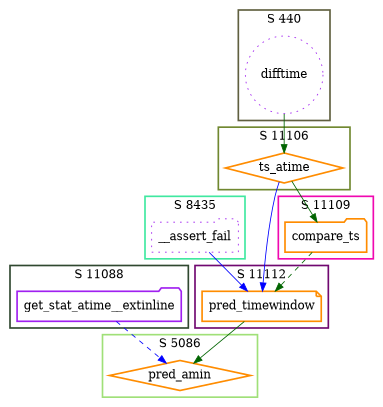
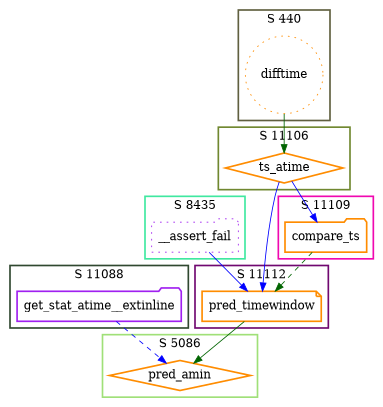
(284, 75) -> (284, 75)
(304, 201) -> (304, 201)
